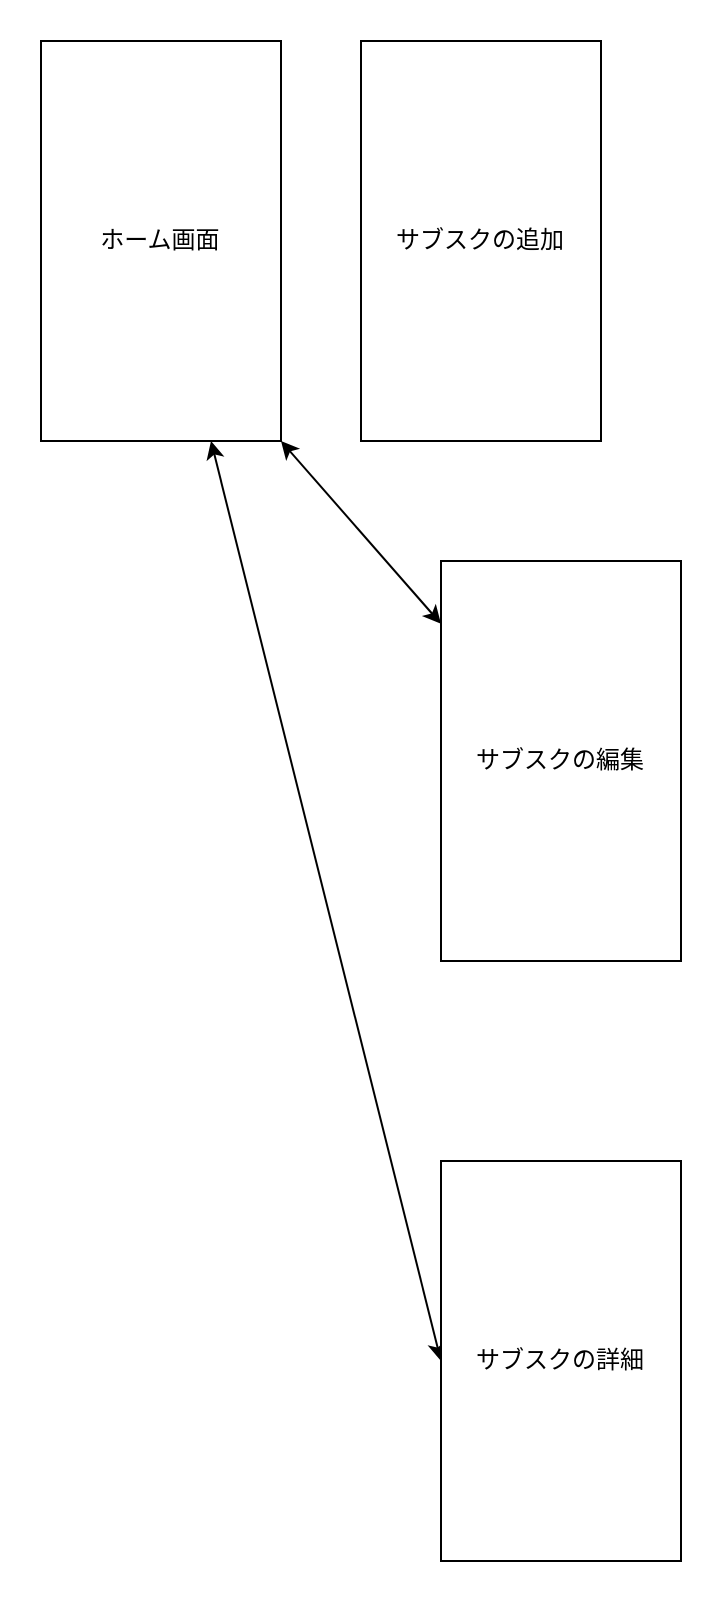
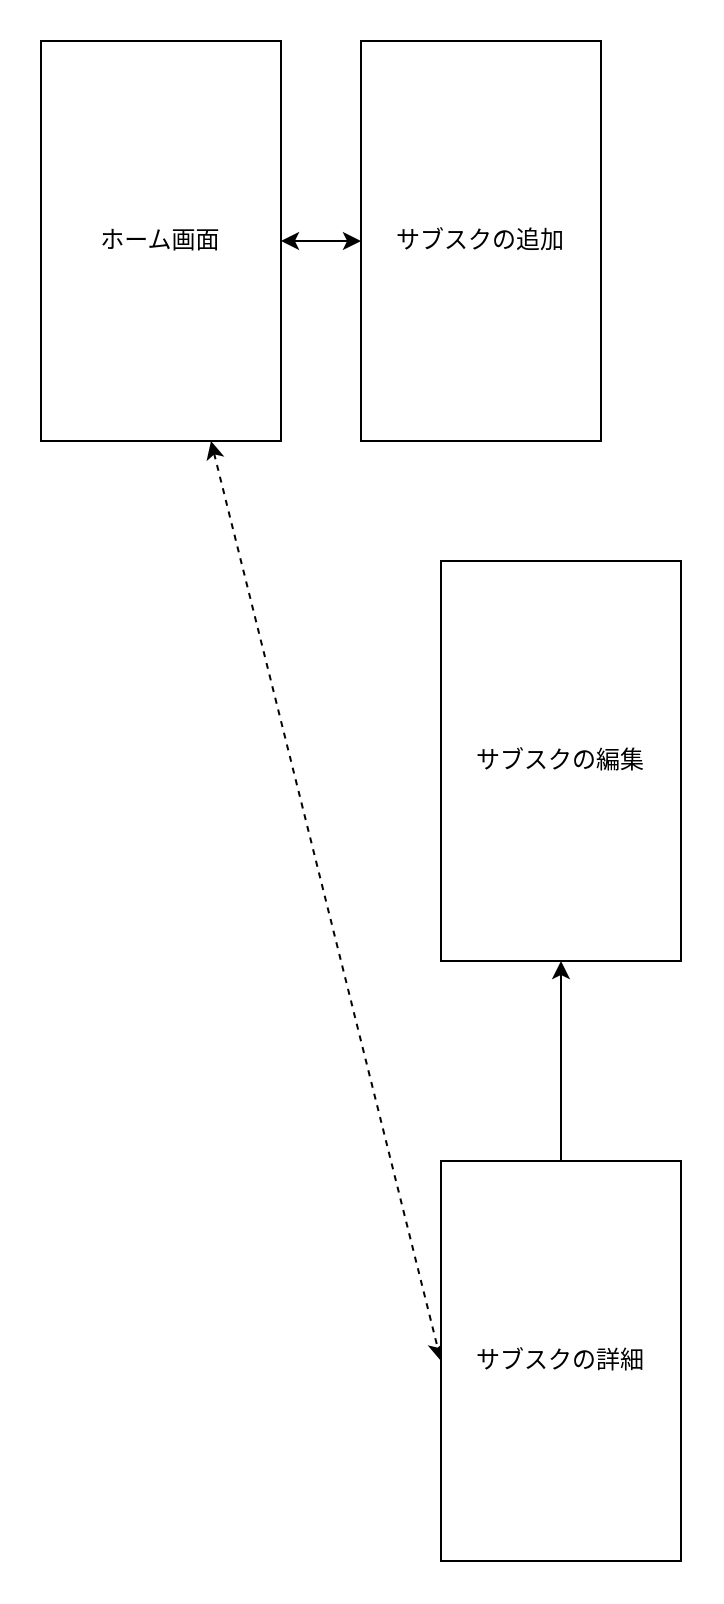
none -> (321, 241)
(361, 533) -> none
(326, 903) -> (326, 903)
none -> (561, 1068)
